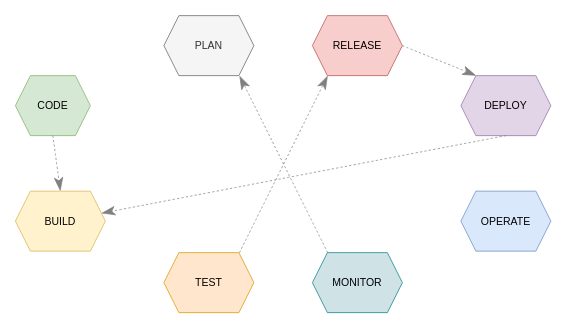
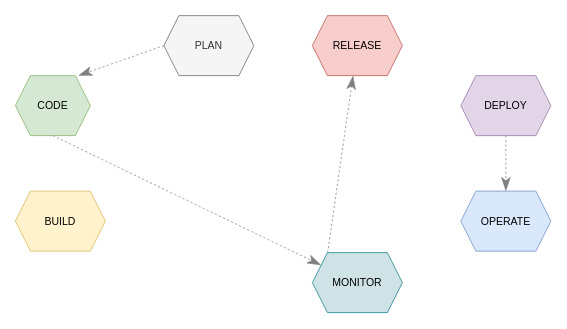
none -> (141, 53)
(450, 65) -> none
(275, 146) -> (339, 173)
(56, 160) -> (167, 190)
(275, 180) -> none
(266, 181) -> (506, 178)
(209, 282) -> none
